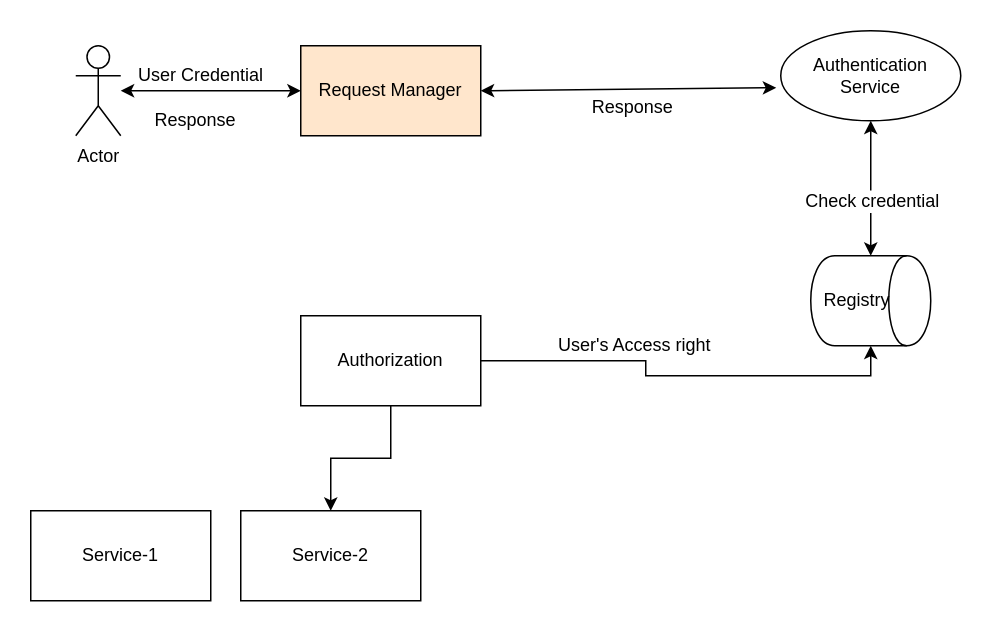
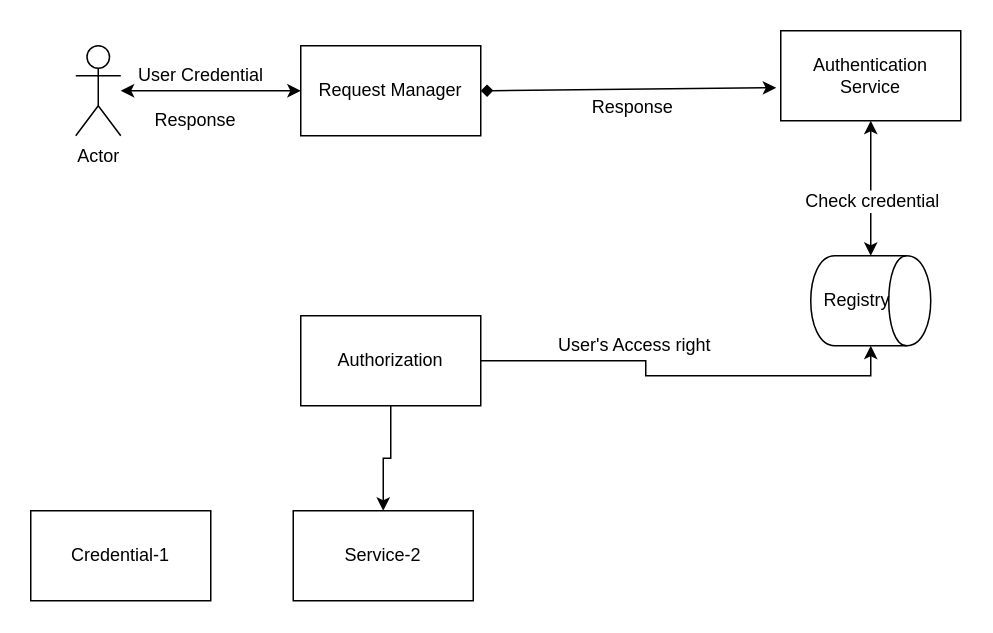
(871, 76) -> (871, 76)
(391, 91) -> (391, 91)
(492, 91) -> (493, 91)
(121, 556) -> (121, 556)
(331, 556) -> (383, 556)
